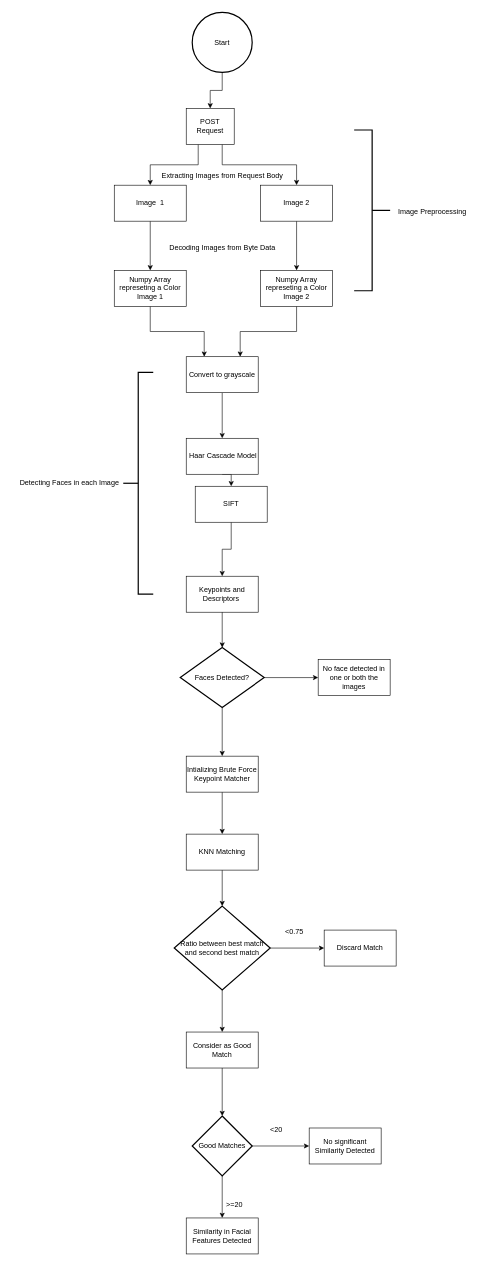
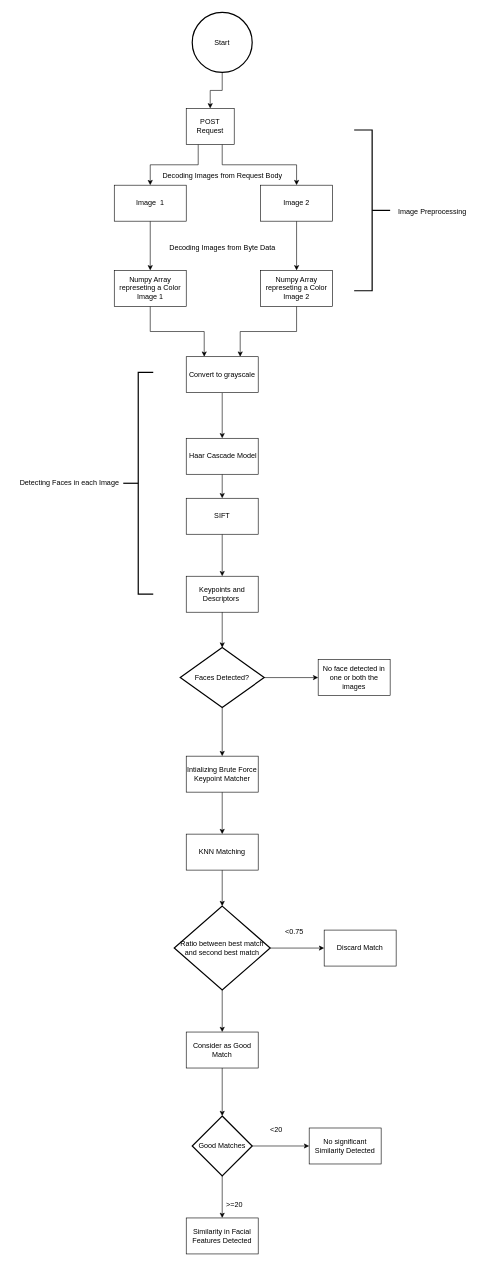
(223, 176) -> (223, 176)
(231, 504) -> (222, 516)
